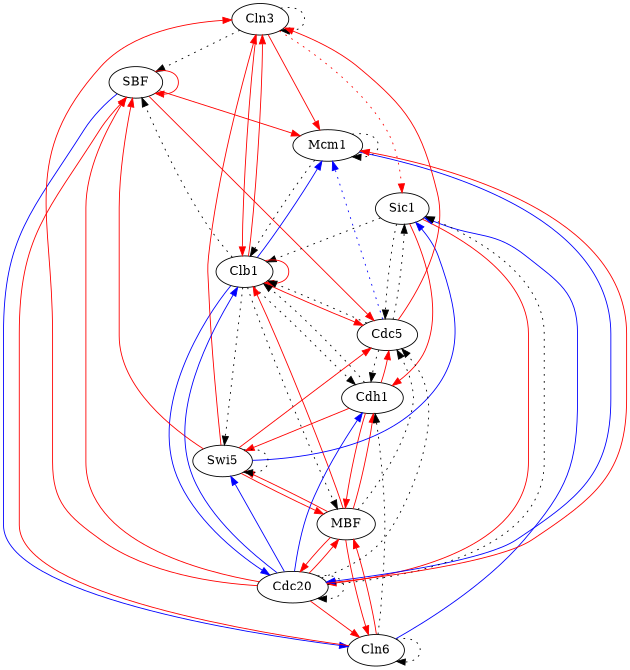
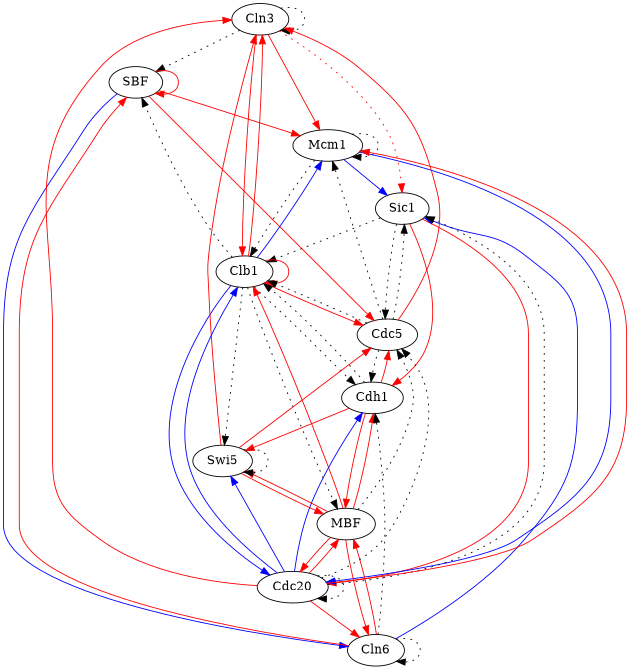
(359, 244) -> (359, 244)
(119, 294) -> none
(86, 394) -> none
(418, 407) -> (362, 175)
